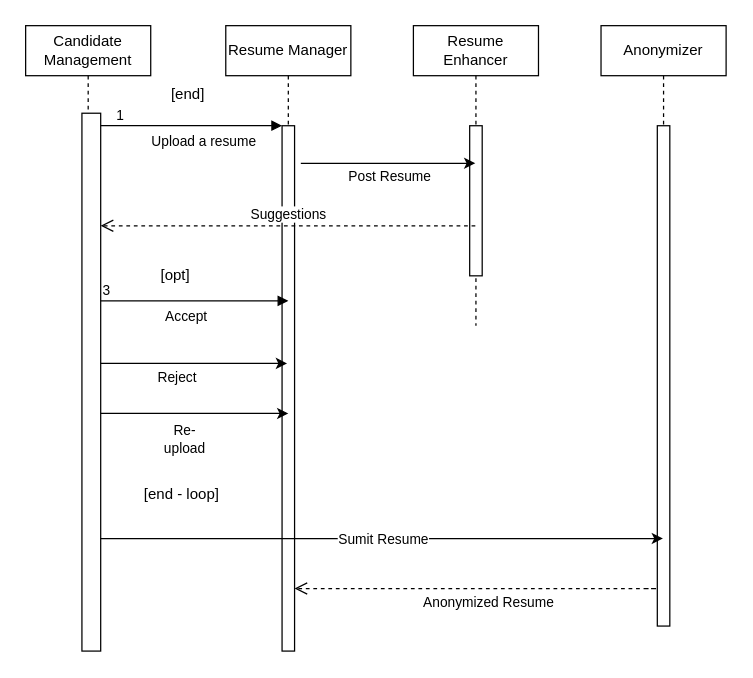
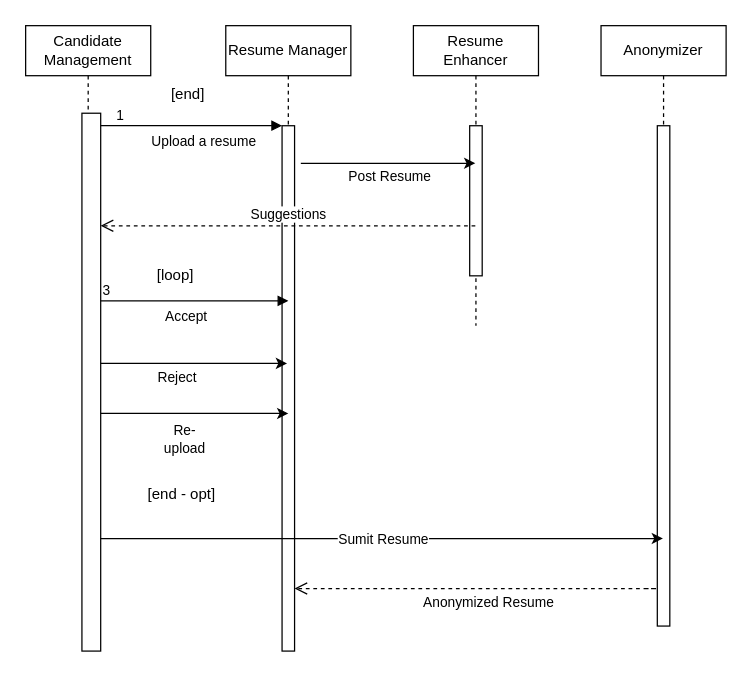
(176, 276) -> (176, 276)
(182, 494) -> (182, 494)
